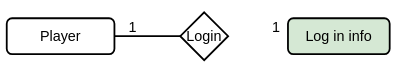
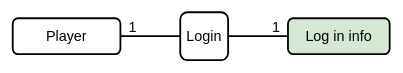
(60, 36) -> (66, 36)
(204, 36) -> (204, 36)
none -> (258, 36)
